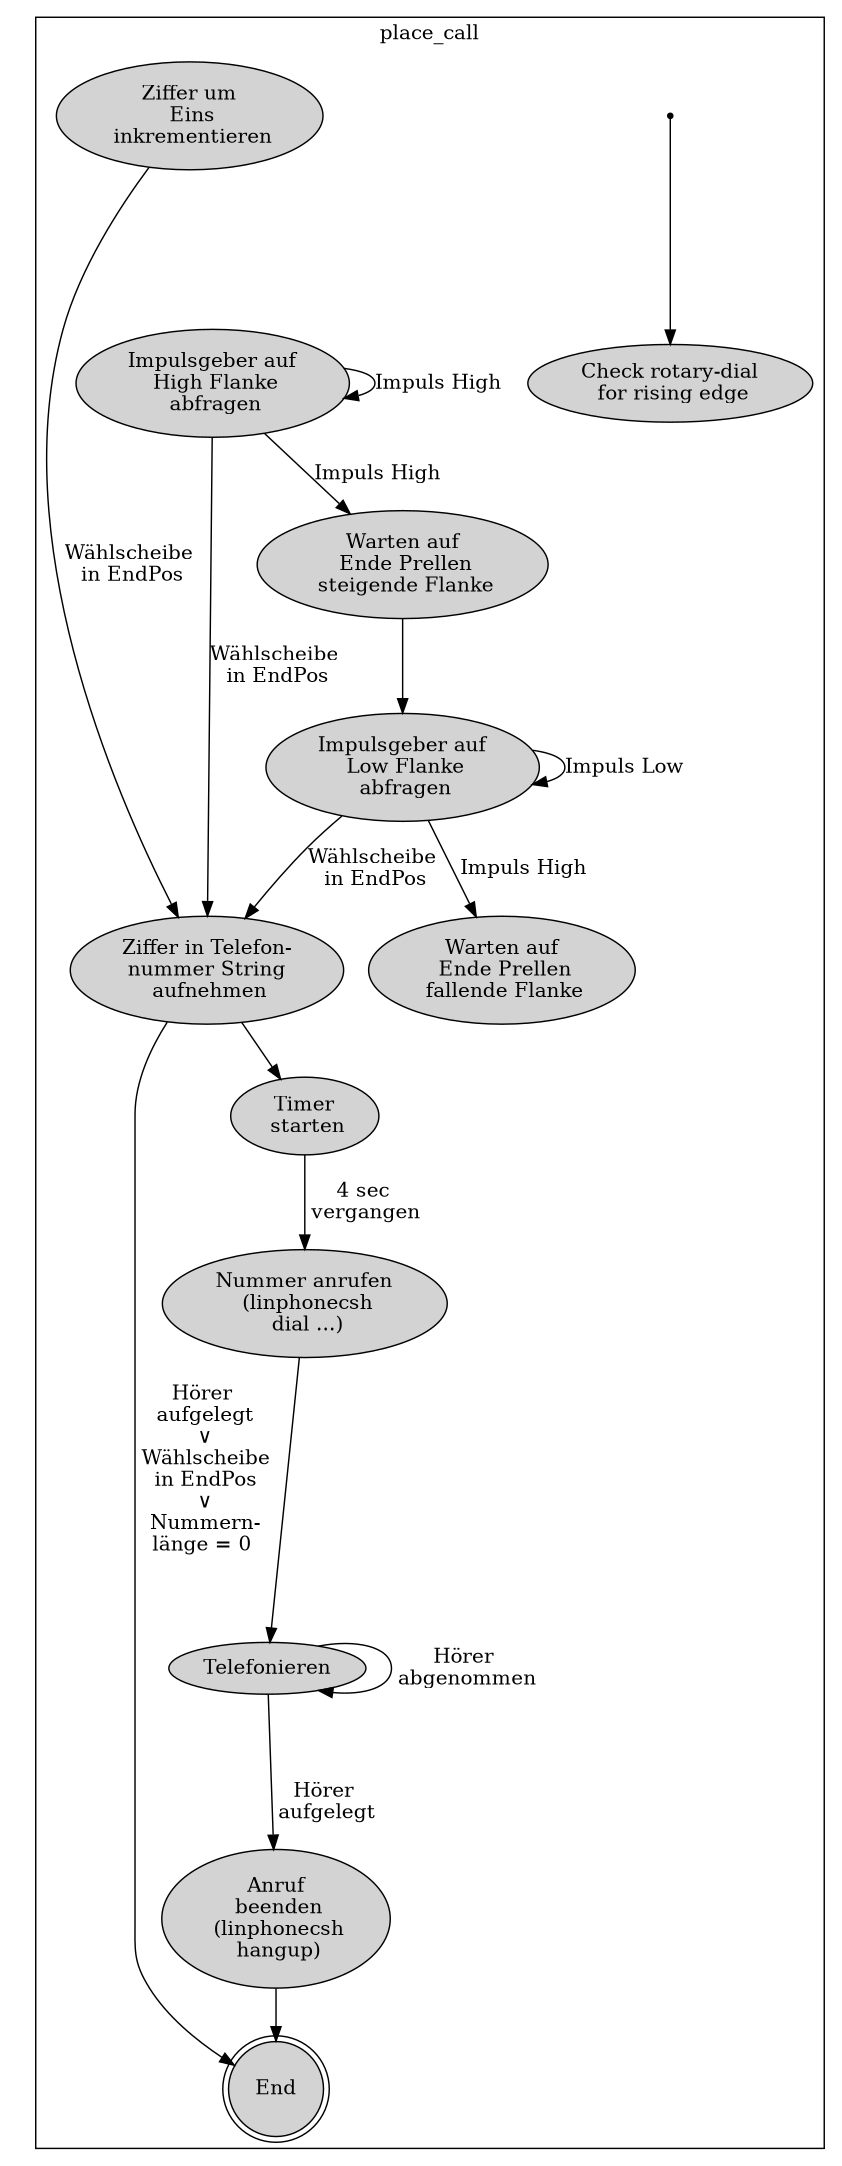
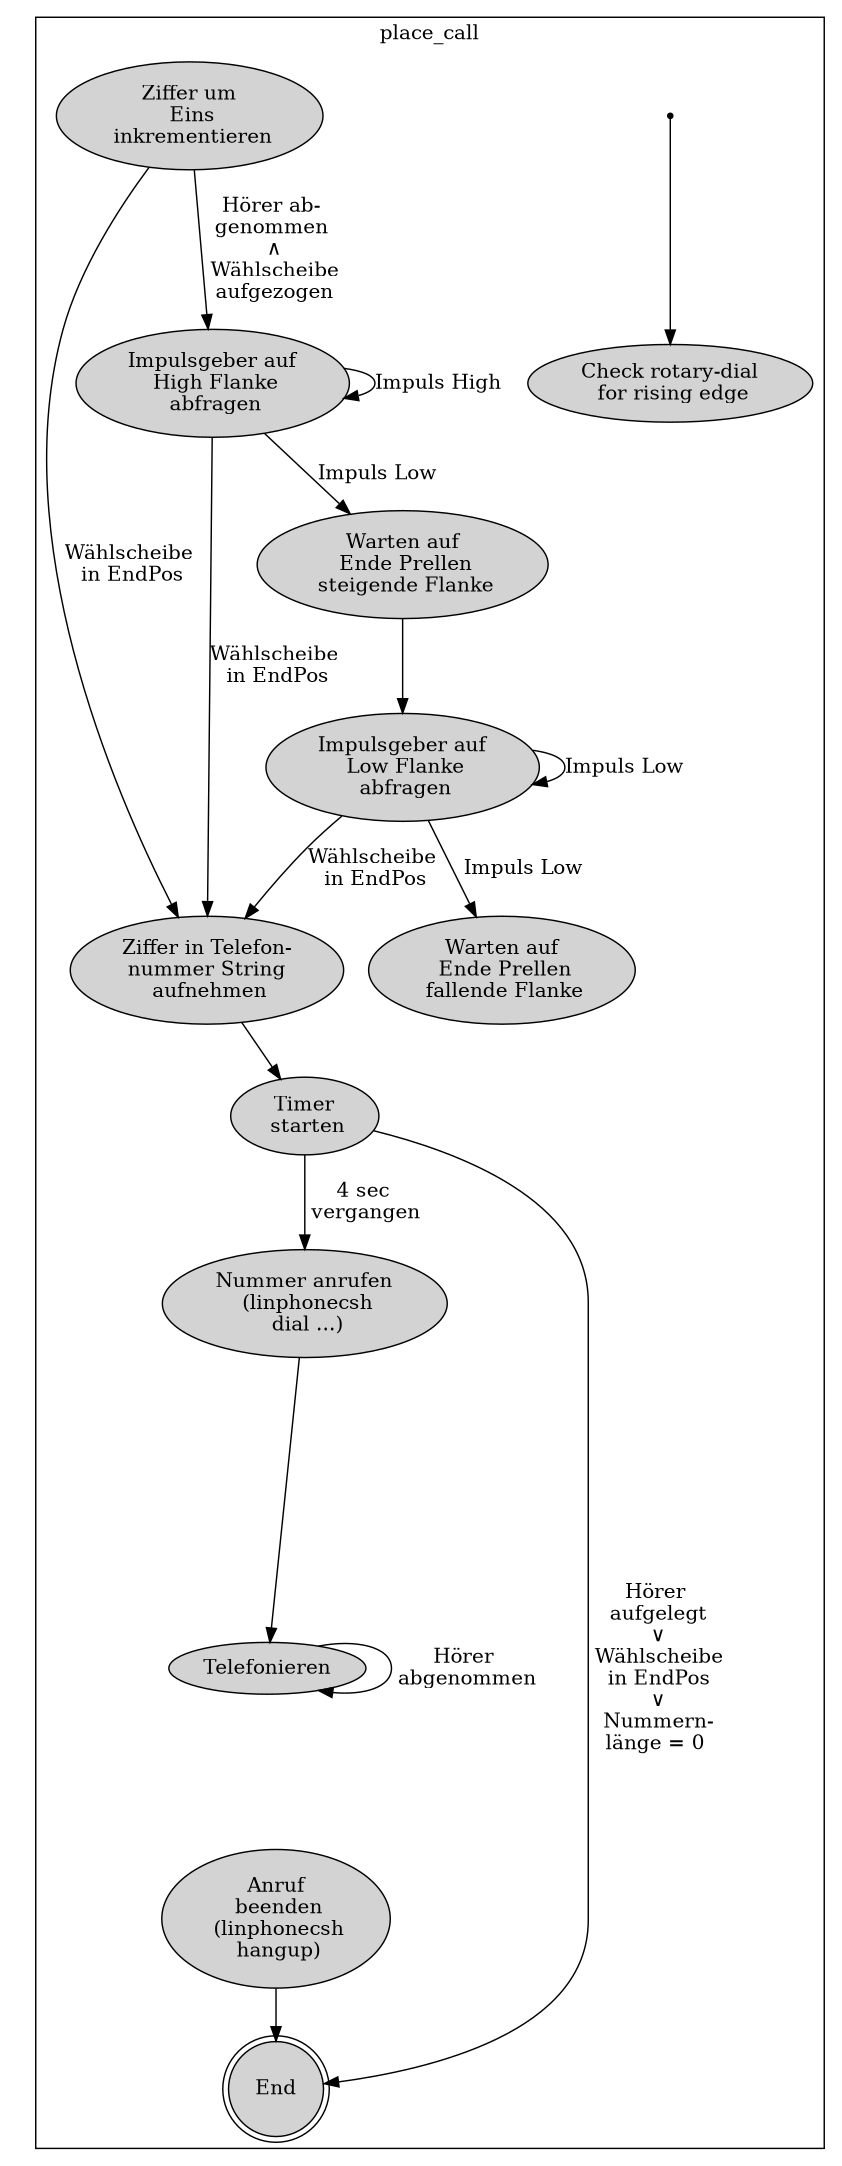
none -> (201, 242)
(377, 474) -> (377, 474)
(524, 869) -> (524, 869)
(135, 1554) -> (588, 1625)
(271, 1765) -> none
